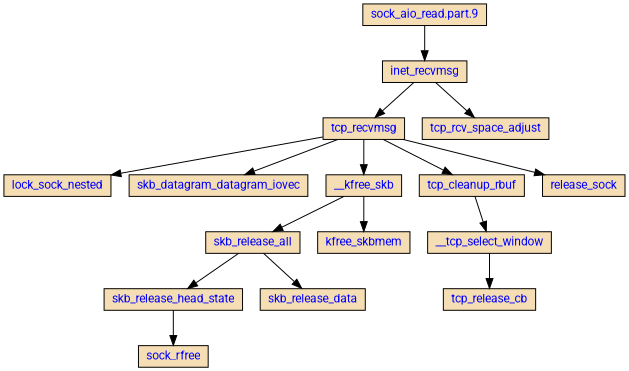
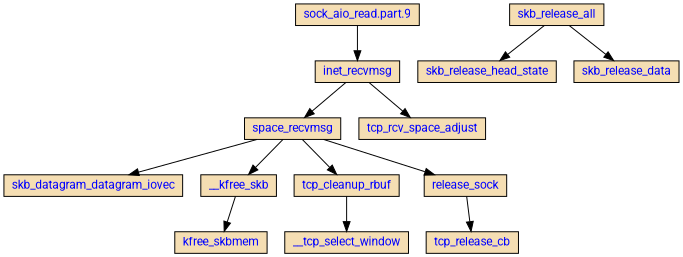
(364, 129) -> (293, 129)
(57, 186) -> none
(313, 212) -> none
(489, 266) -> (468, 209)
(173, 356) -> none
